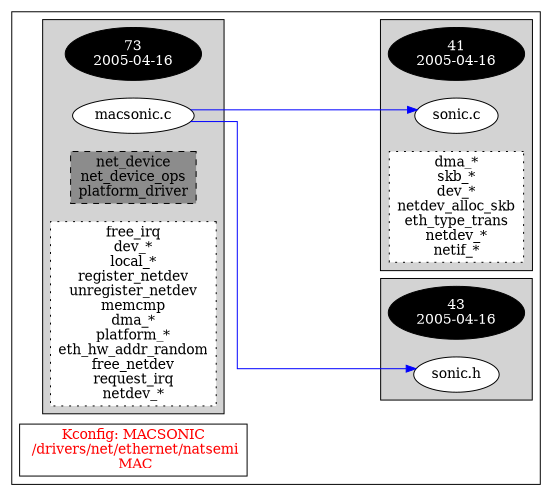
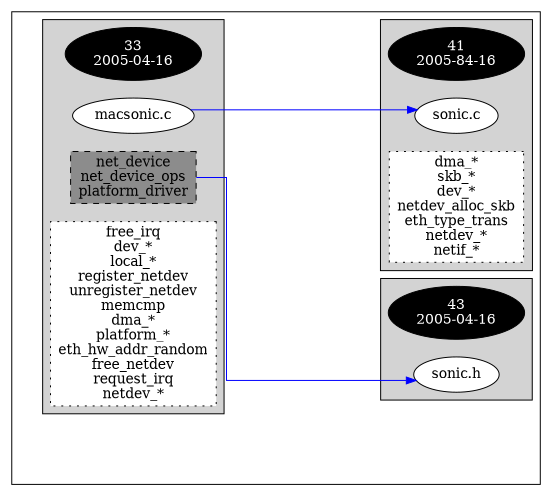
(133, 54) -> (133, 54)
(456, 54) -> (456, 54)
(237, 306) -> (231, 380)
(133, 450) -> none
